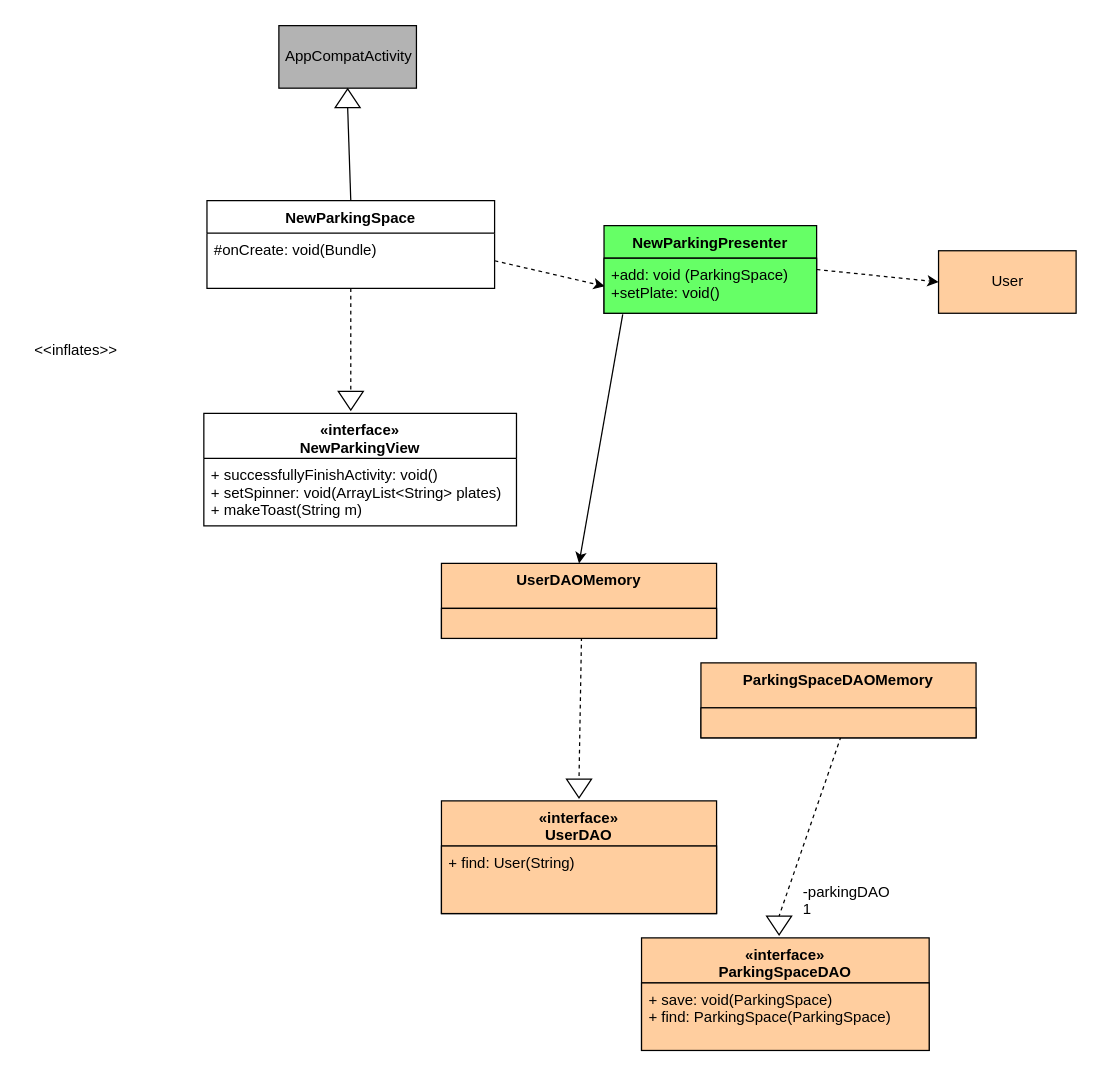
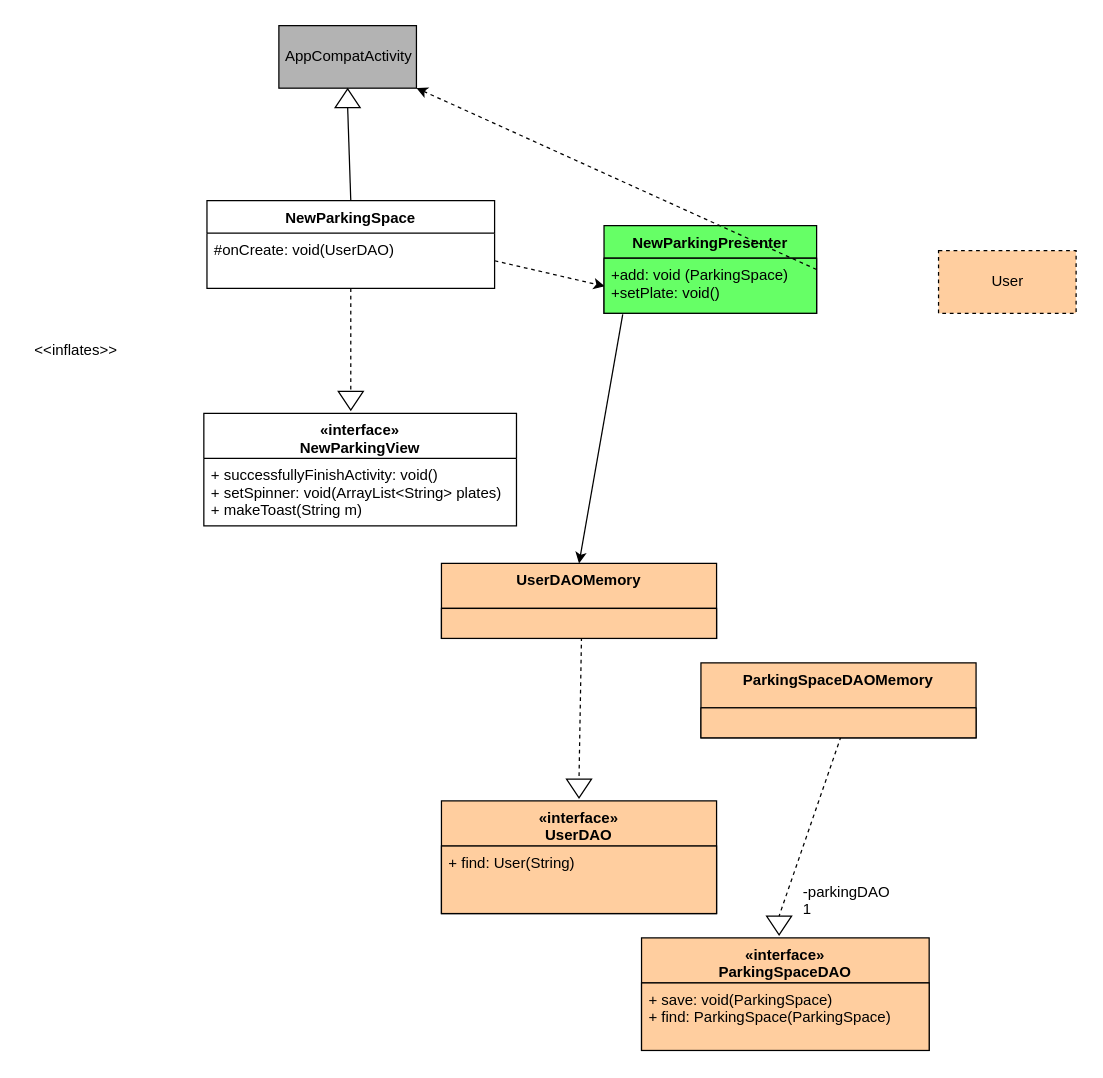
(303, 250) -> (309, 250)
(874, 275) -> (619, 180)
(1007, 282) -> (1007, 282)
